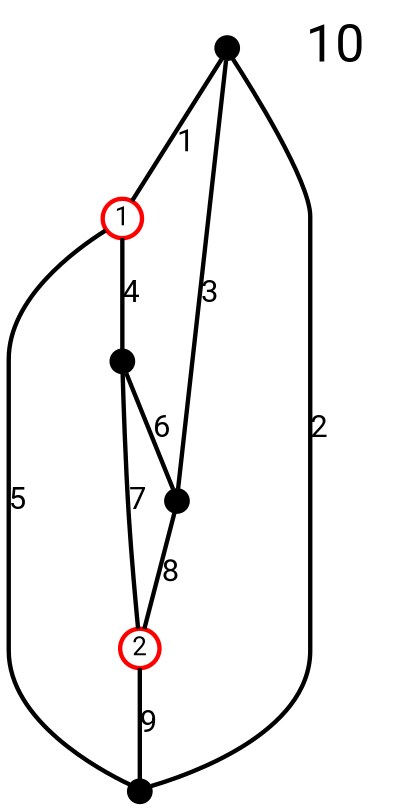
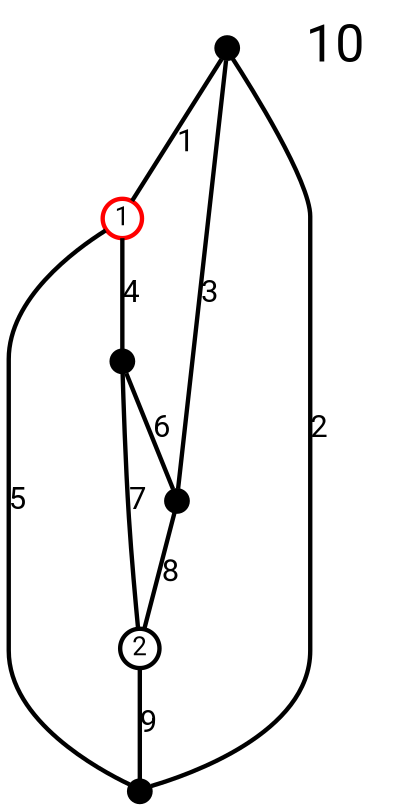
(140, 648) -> (140, 648)
